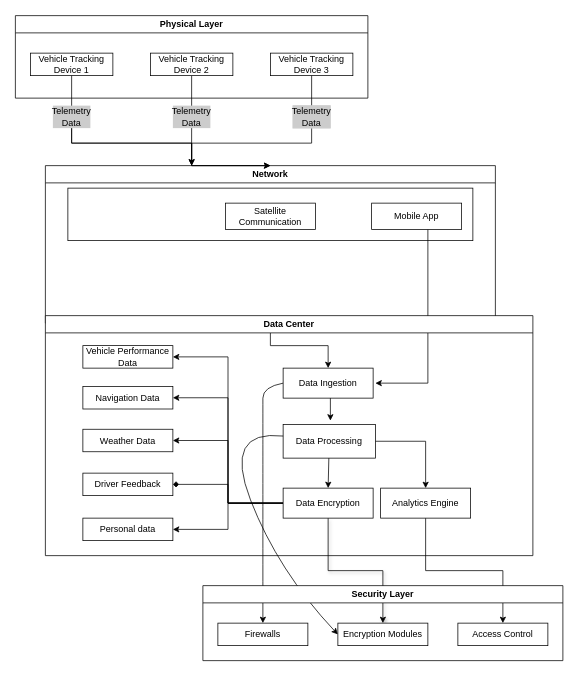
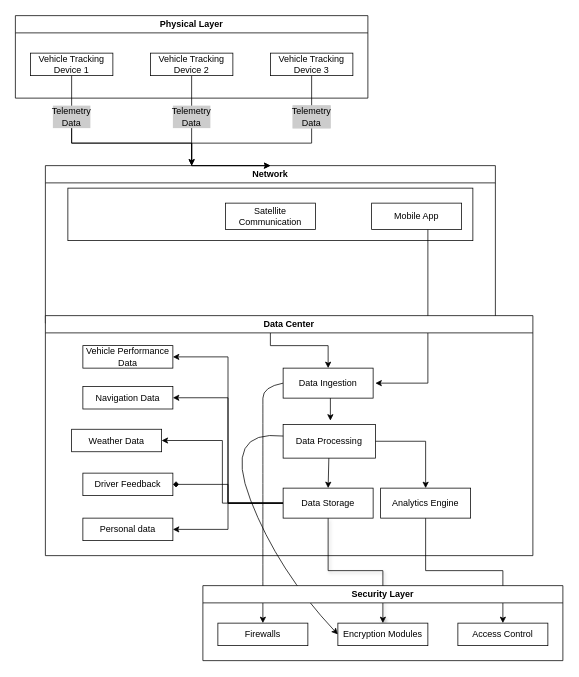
(128, 440) -> (117, 440)
(328, 503) -> (328, 503)
